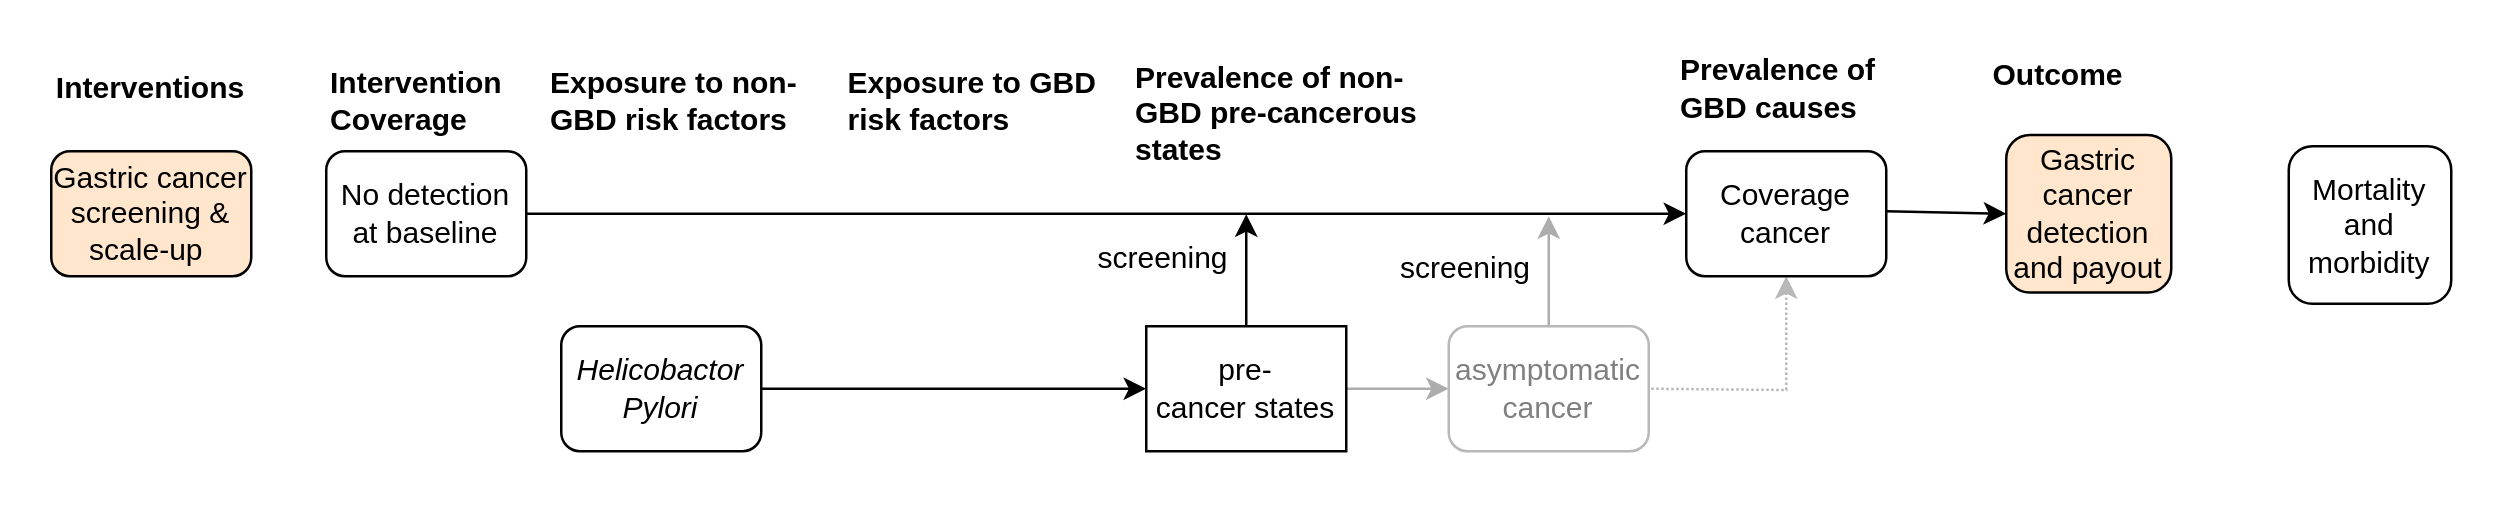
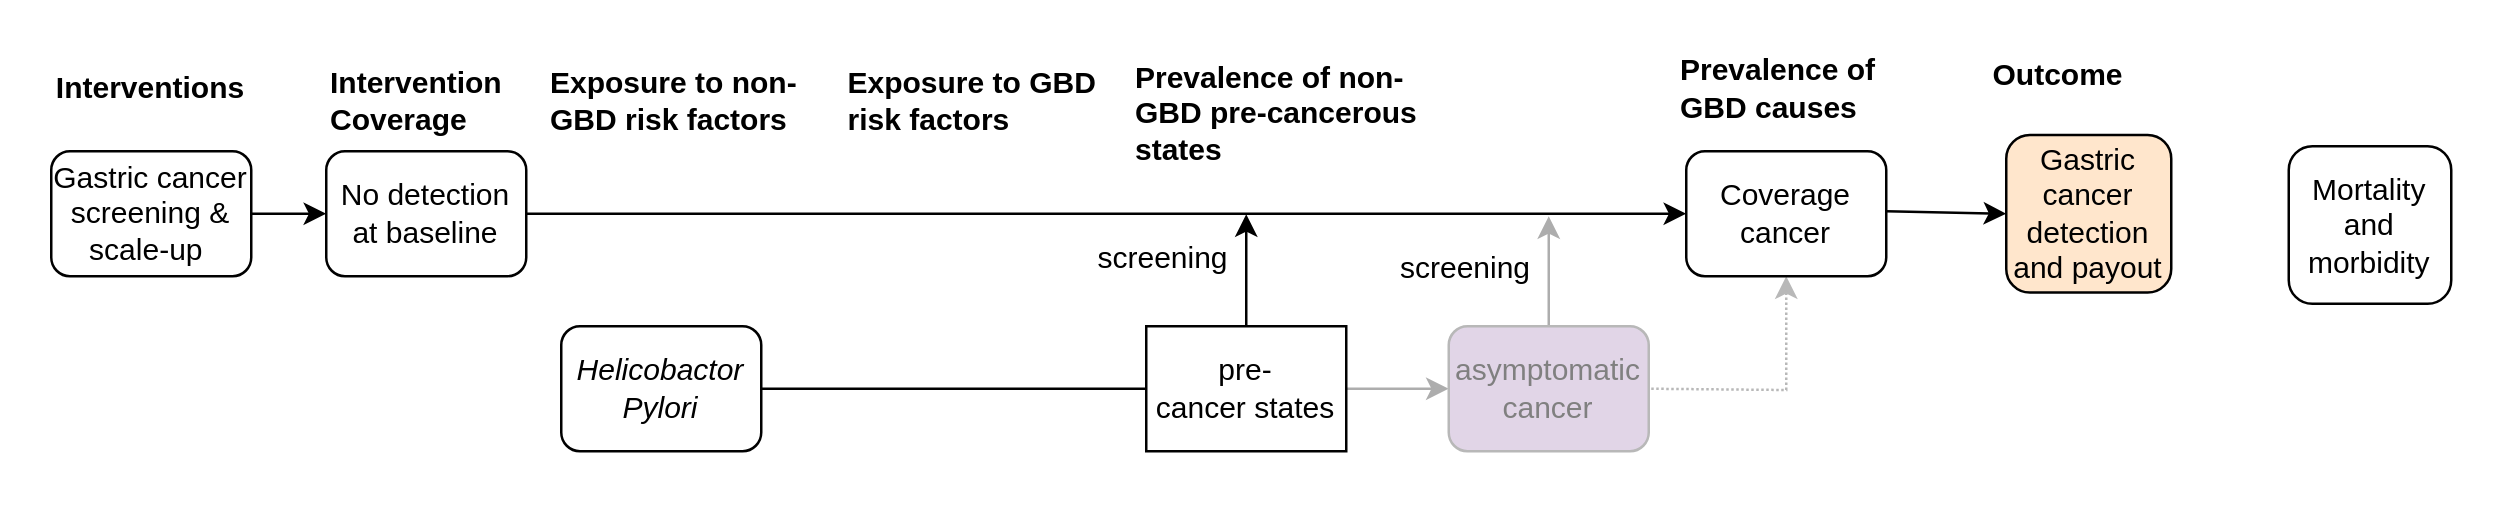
(151, 214) -> (151, 214)
none -> (280, 214)
(1128, 389) -> (1135, 389)
(1549, 389) -> (1549, 389)
